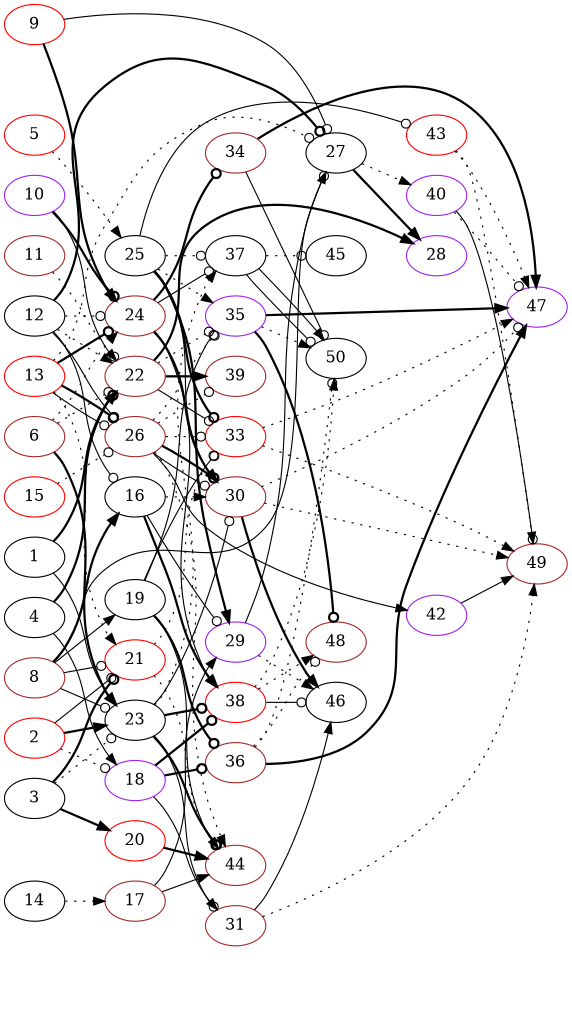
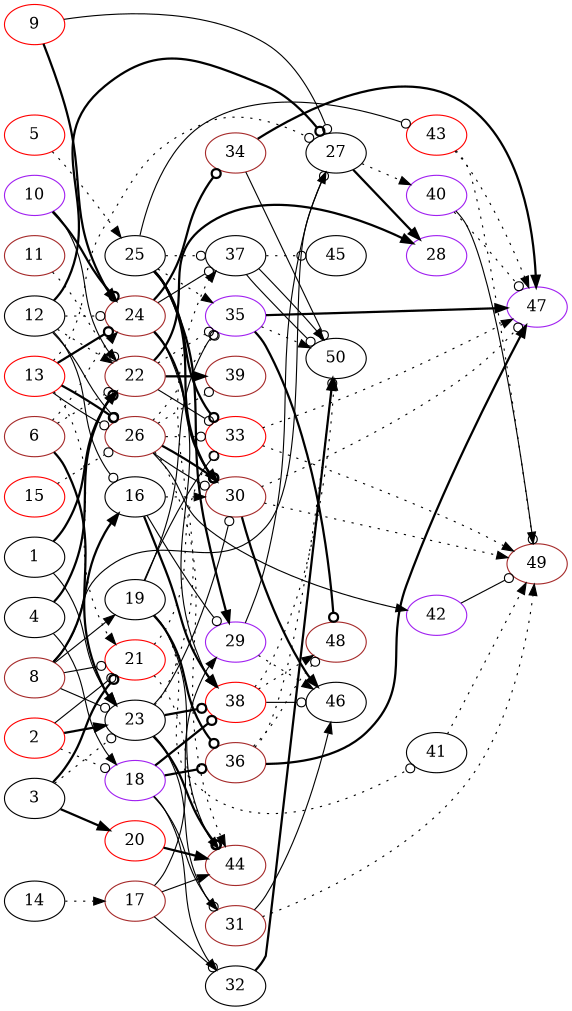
(185, 372) -> (185, 372)
(483, 592) -> (483, 592)
none -> (437, 753)
none -> (236, 986)
